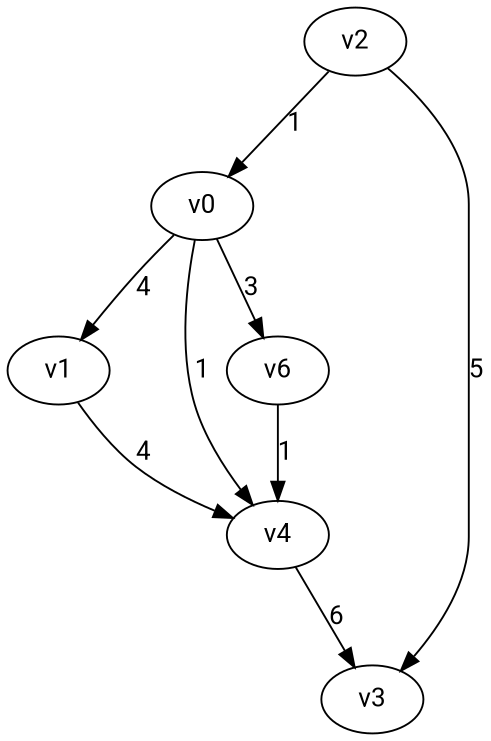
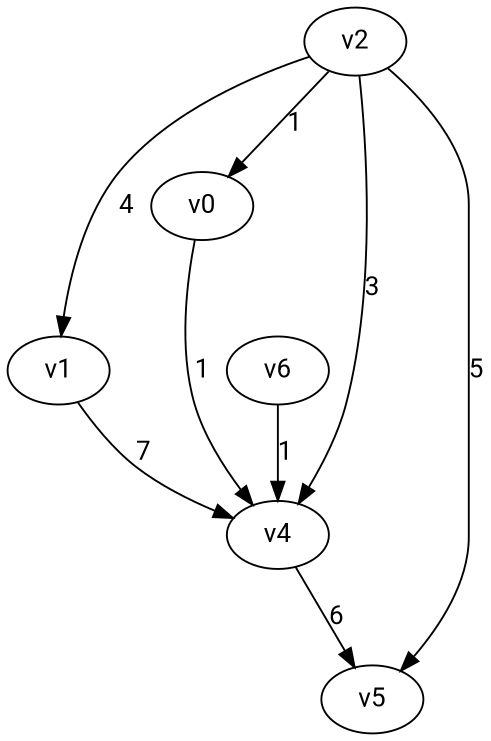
(132, 279) -> (143, 147)
(236, 280) -> none
none -> (364, 286)
(144, 453) -> (144, 453)
(372, 699) -> (372, 699)
